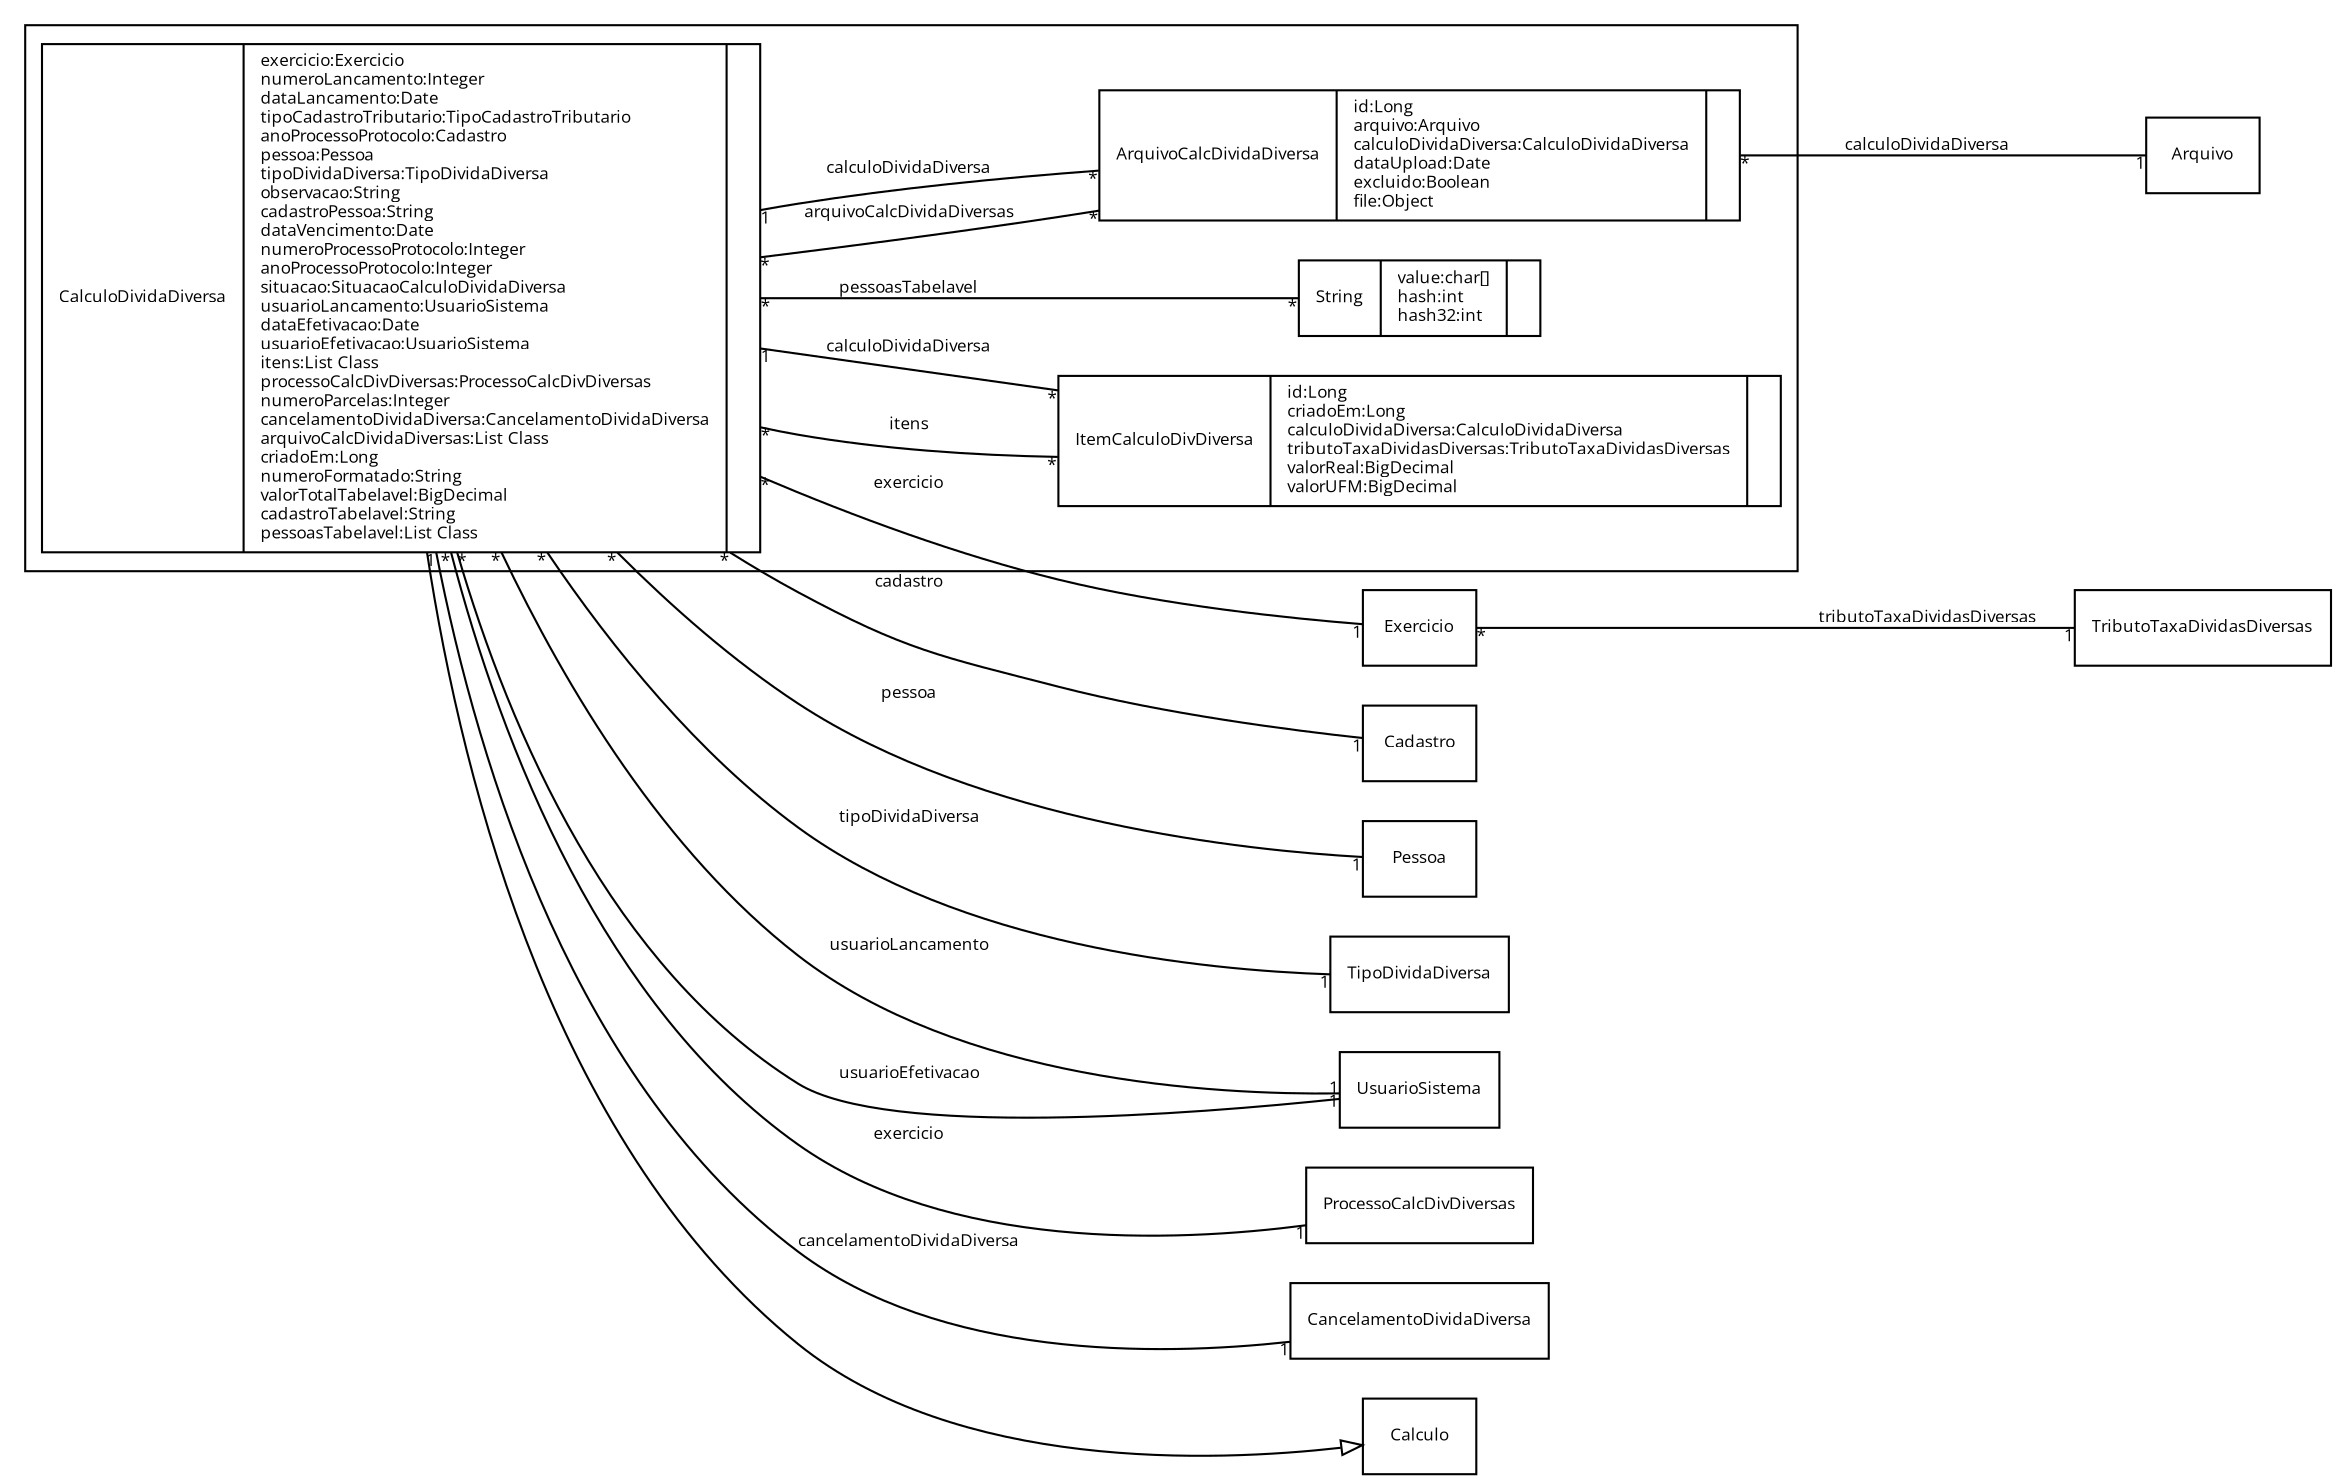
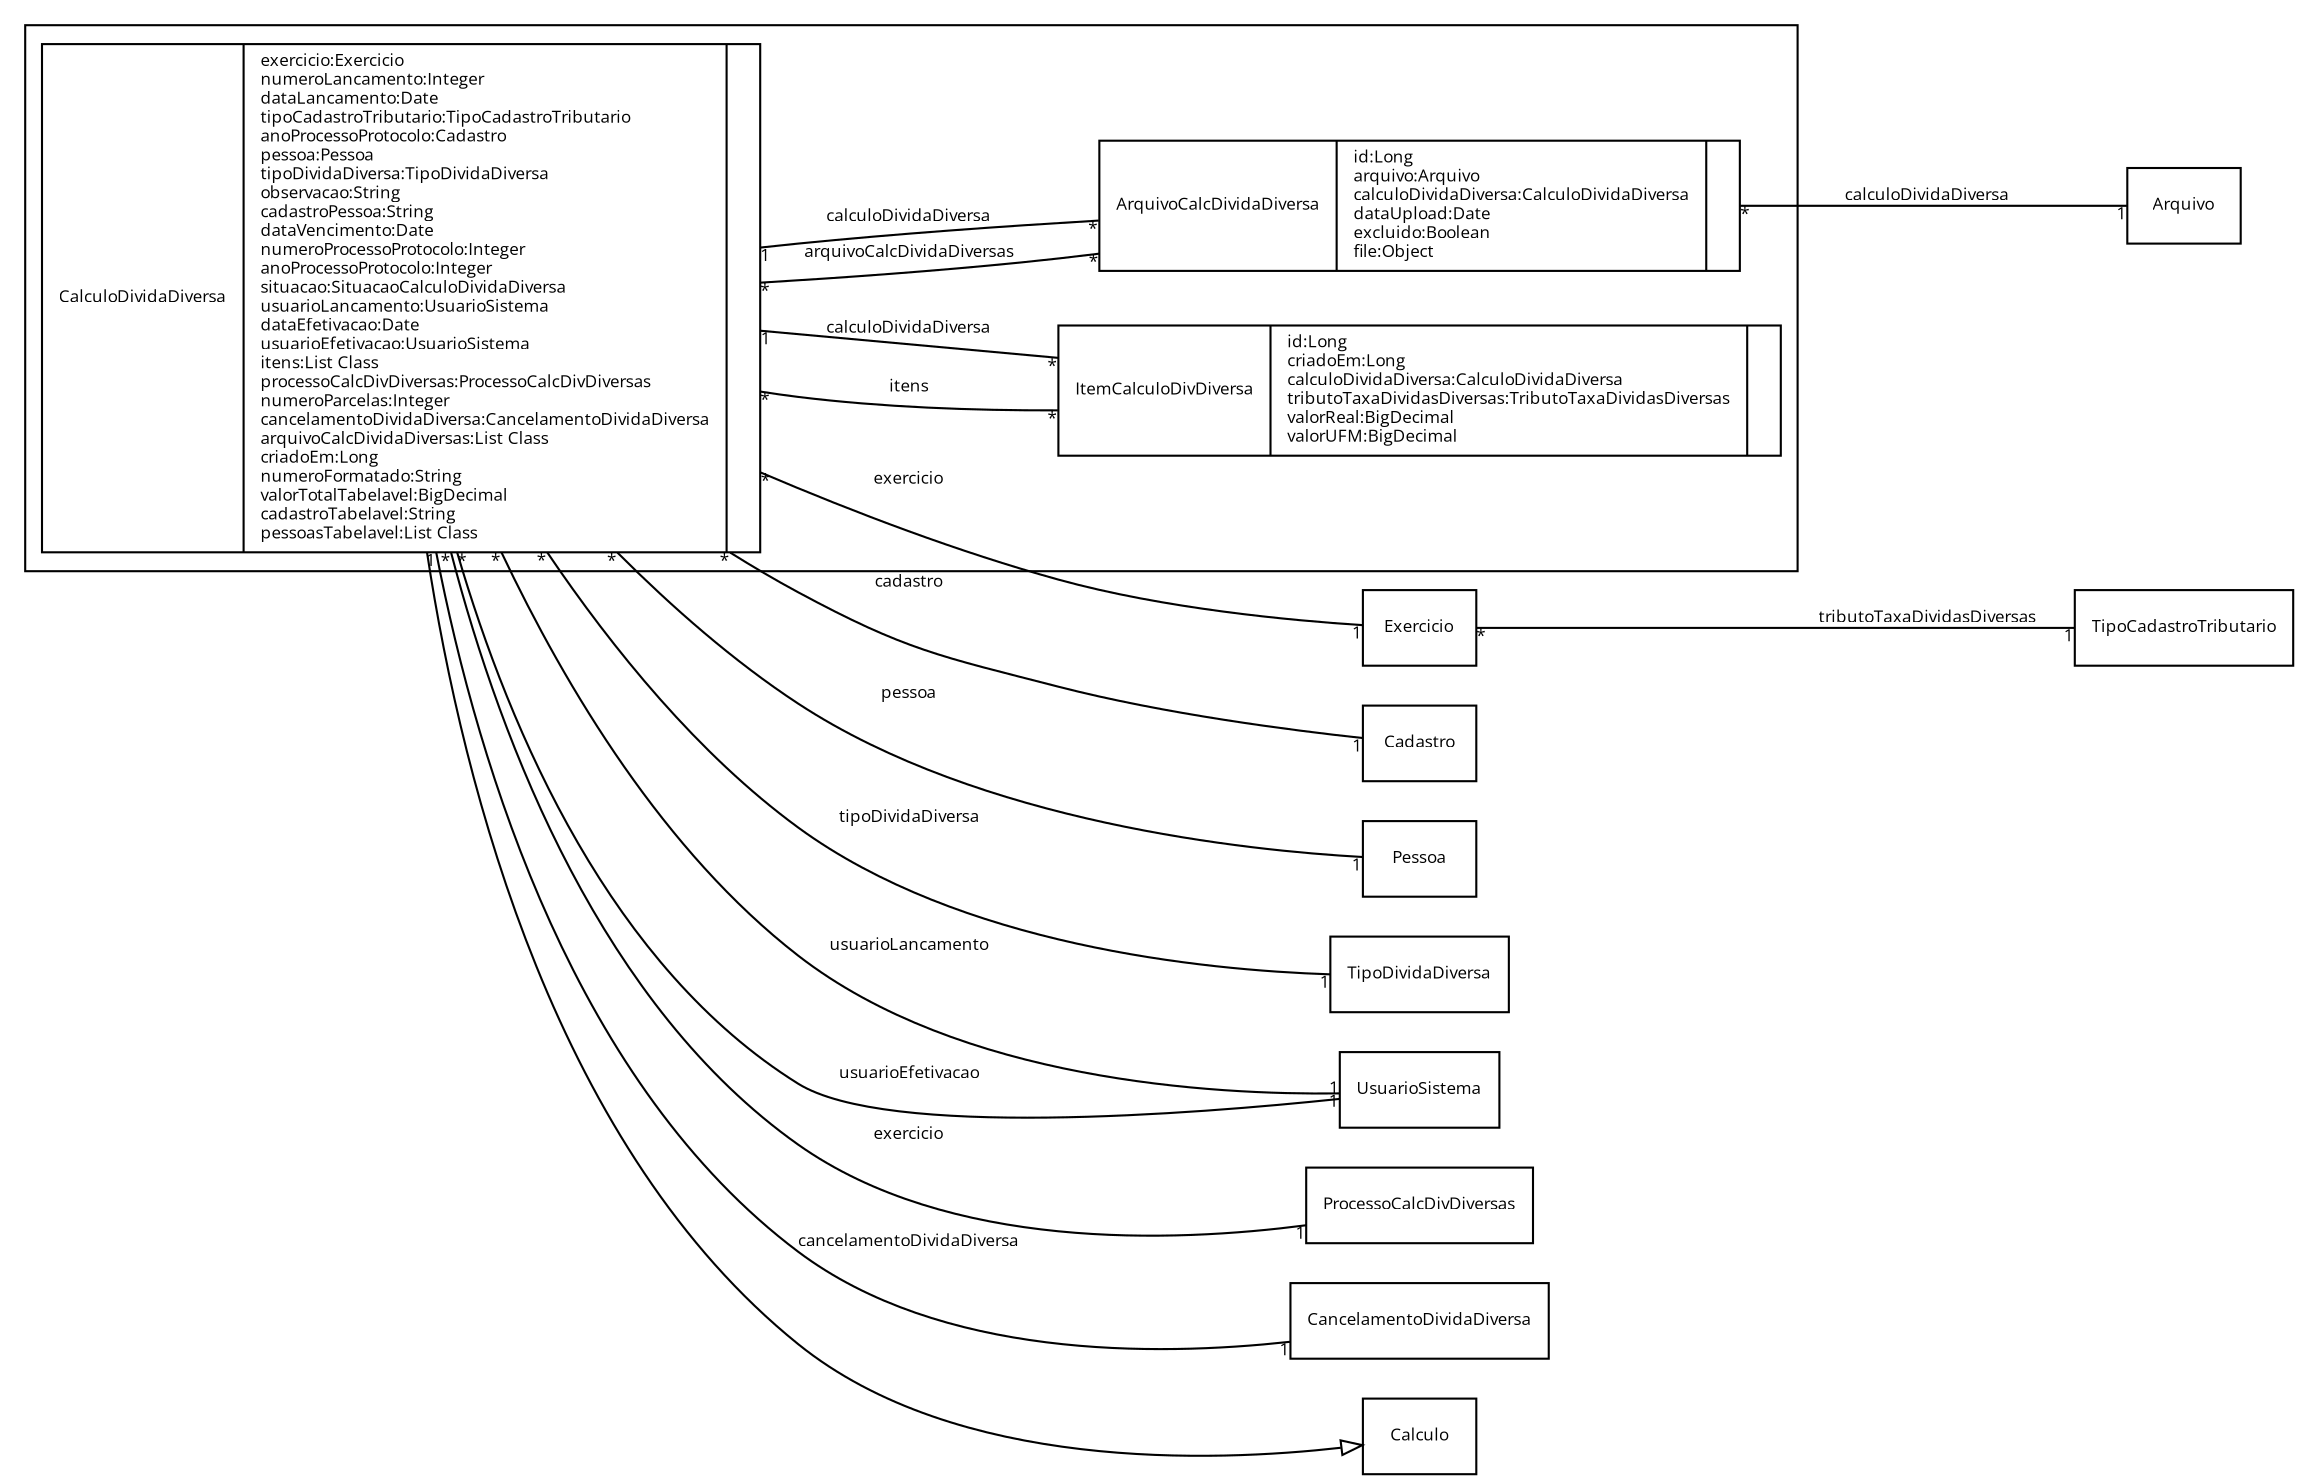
(1420, 298) -> none
(2203, 628) -> (2184, 628)
